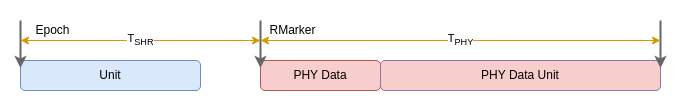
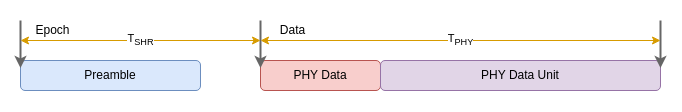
(293, 31) -> (293, 31)
(111, 76) -> (111, 76)
(521, 76) -> (521, 76)
